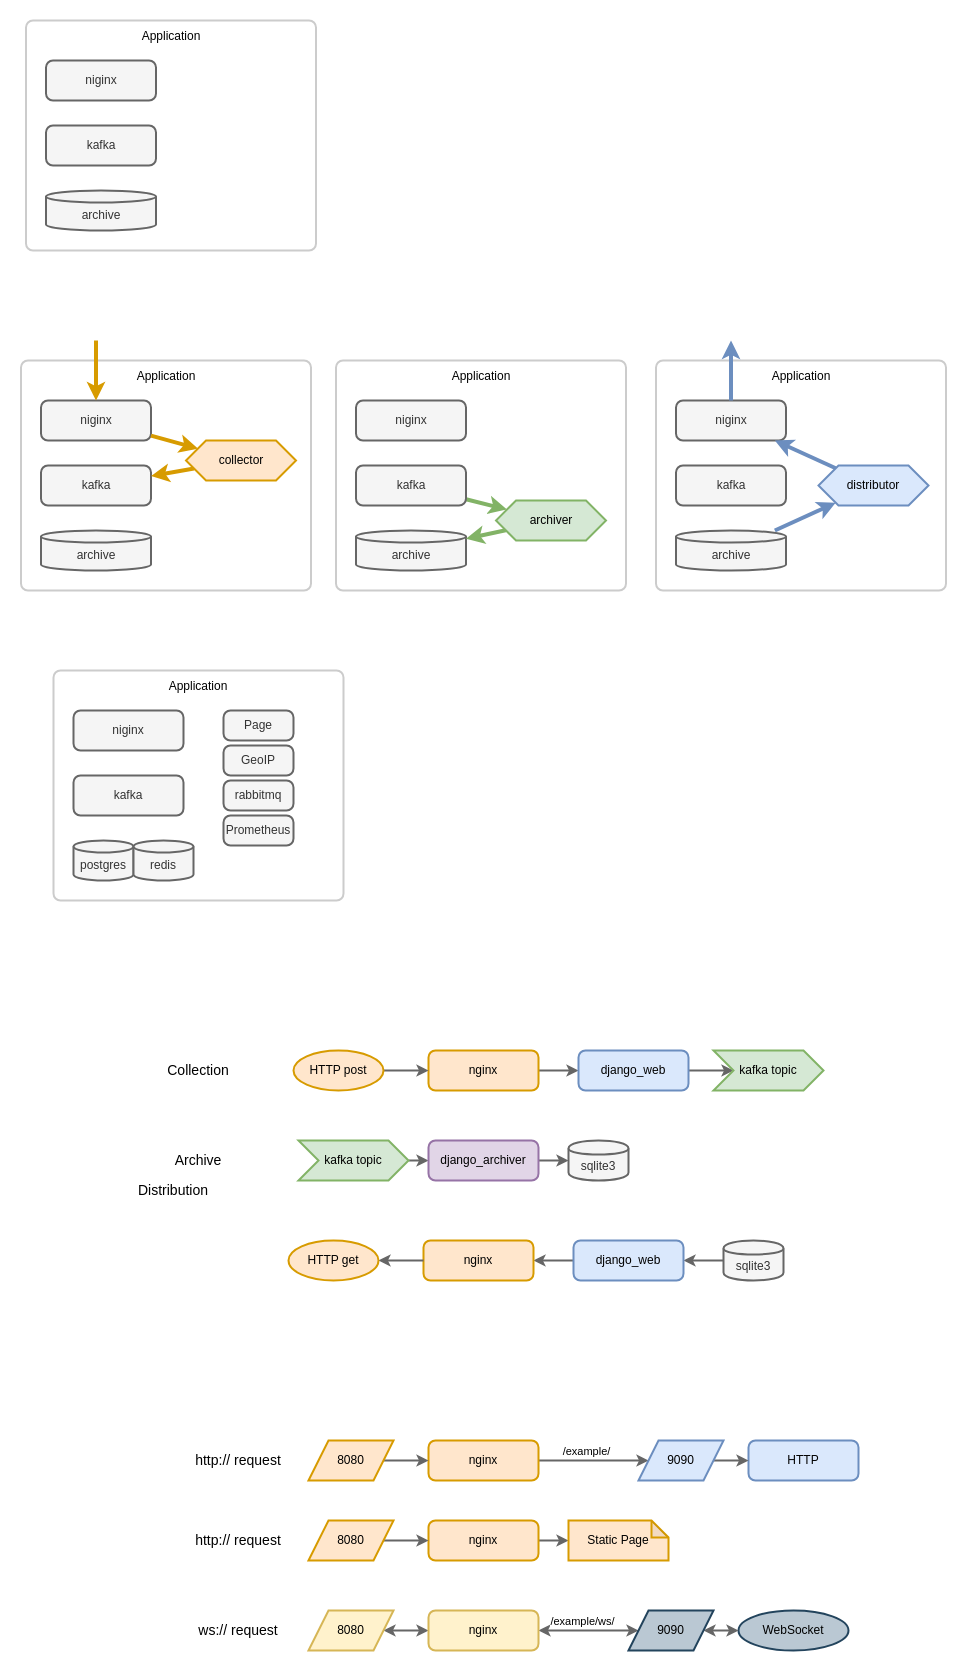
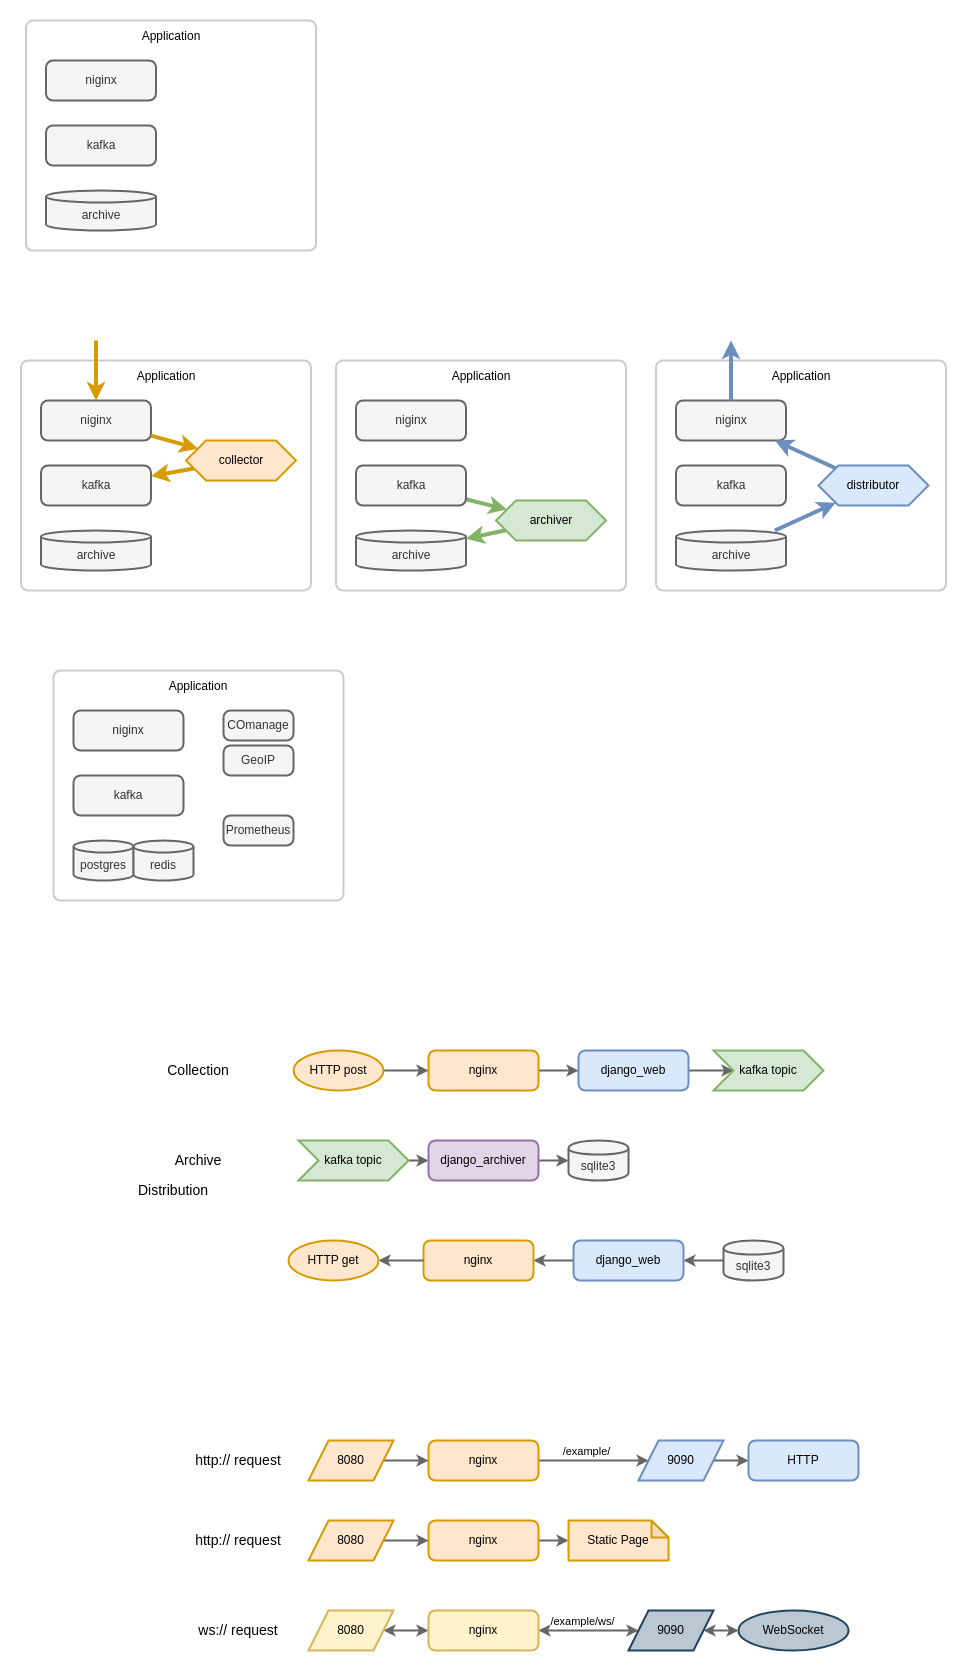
(259, 726) -> (259, 726)
(259, 796) -> none
